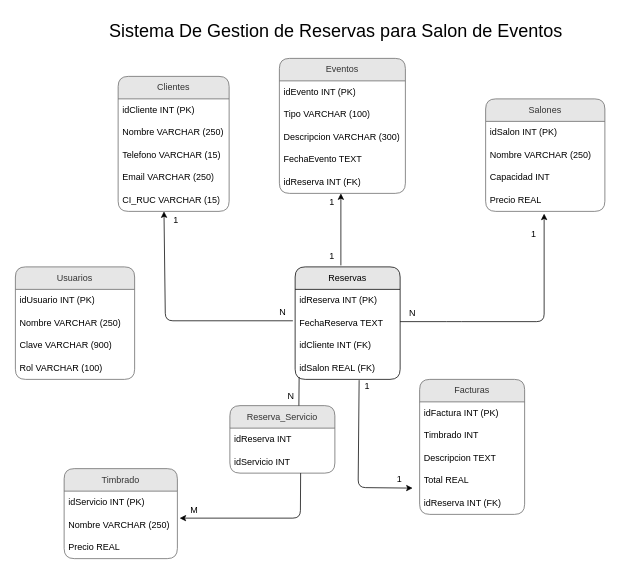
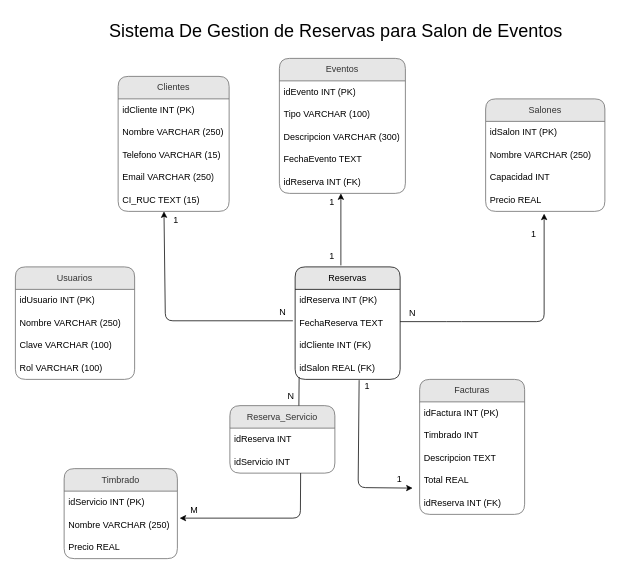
(168, 200) -> (161, 200)
(64, 345) -> (64, 345)
